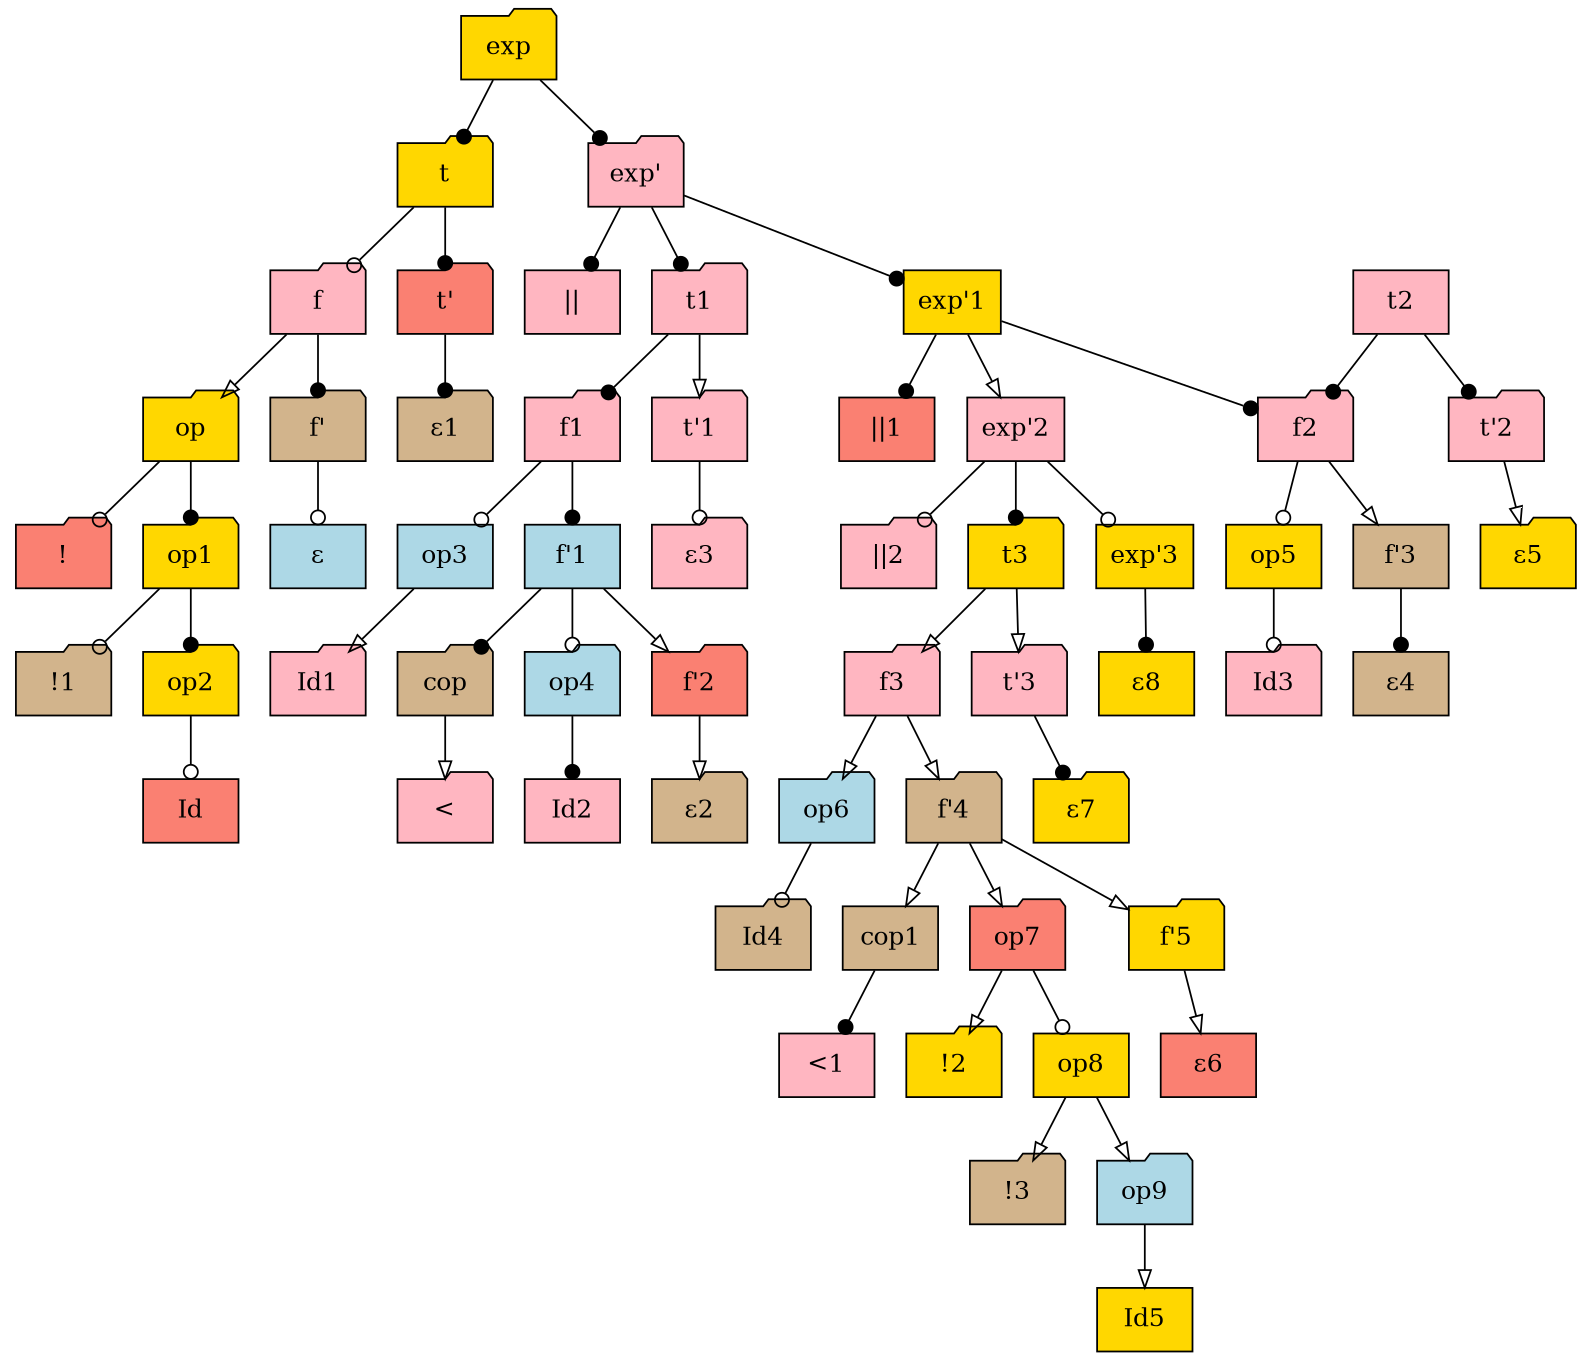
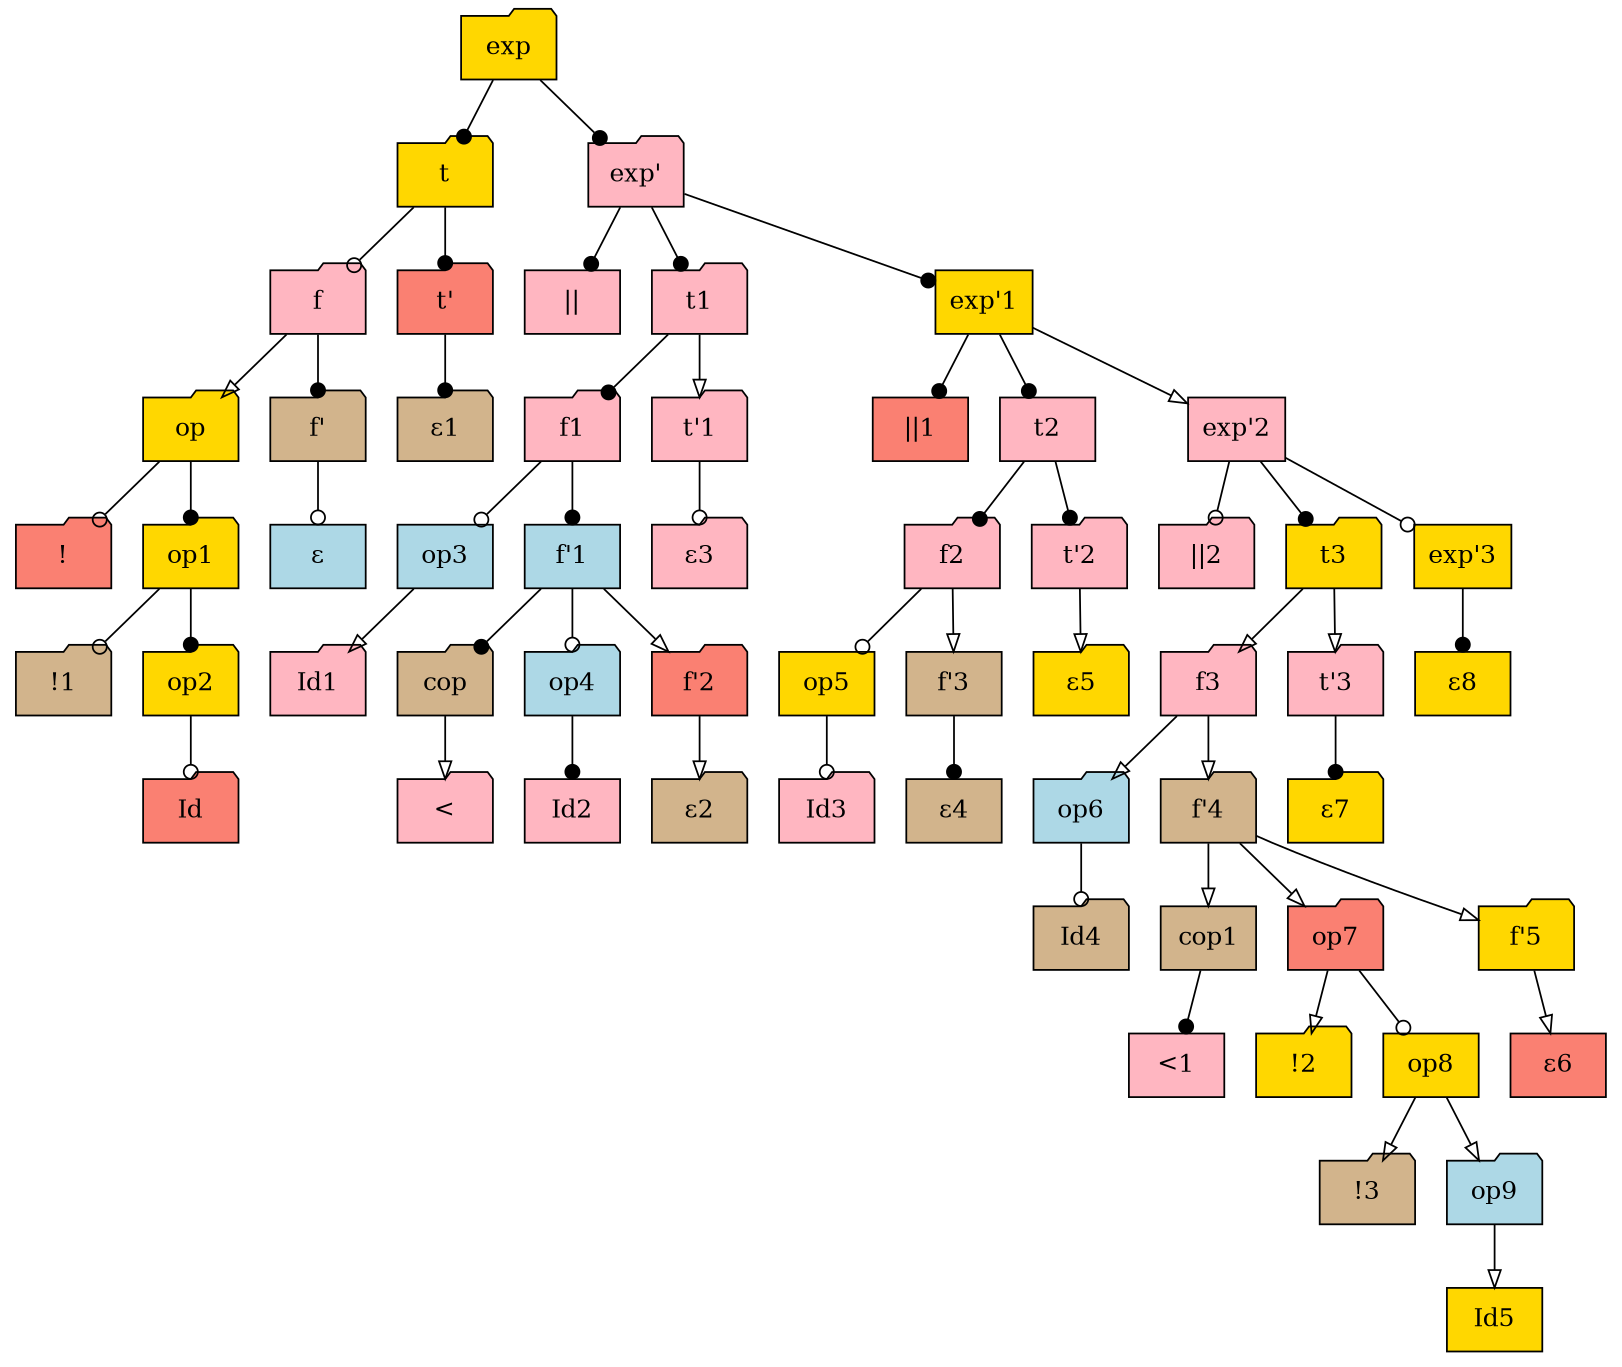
(1122, 363) -> (1013, 360)
(191, 811) -> (191, 811)
